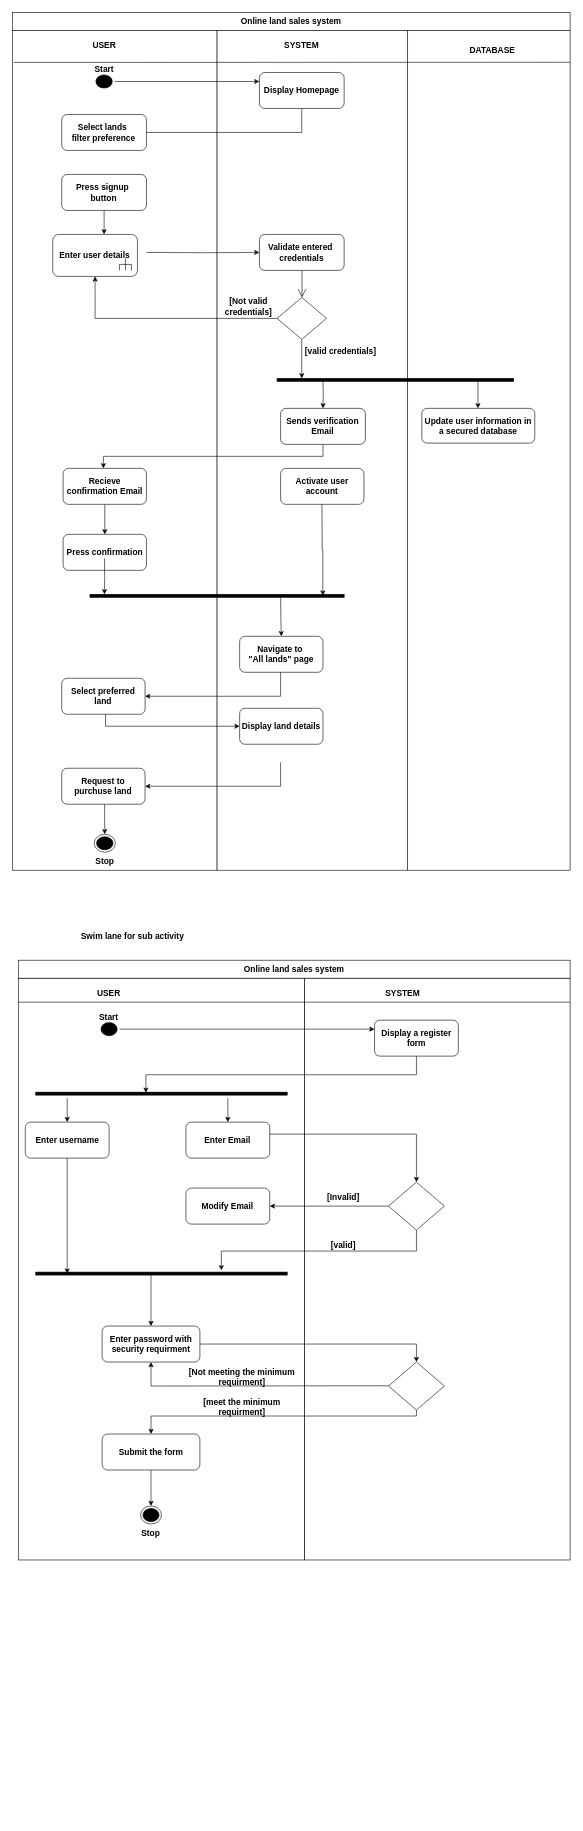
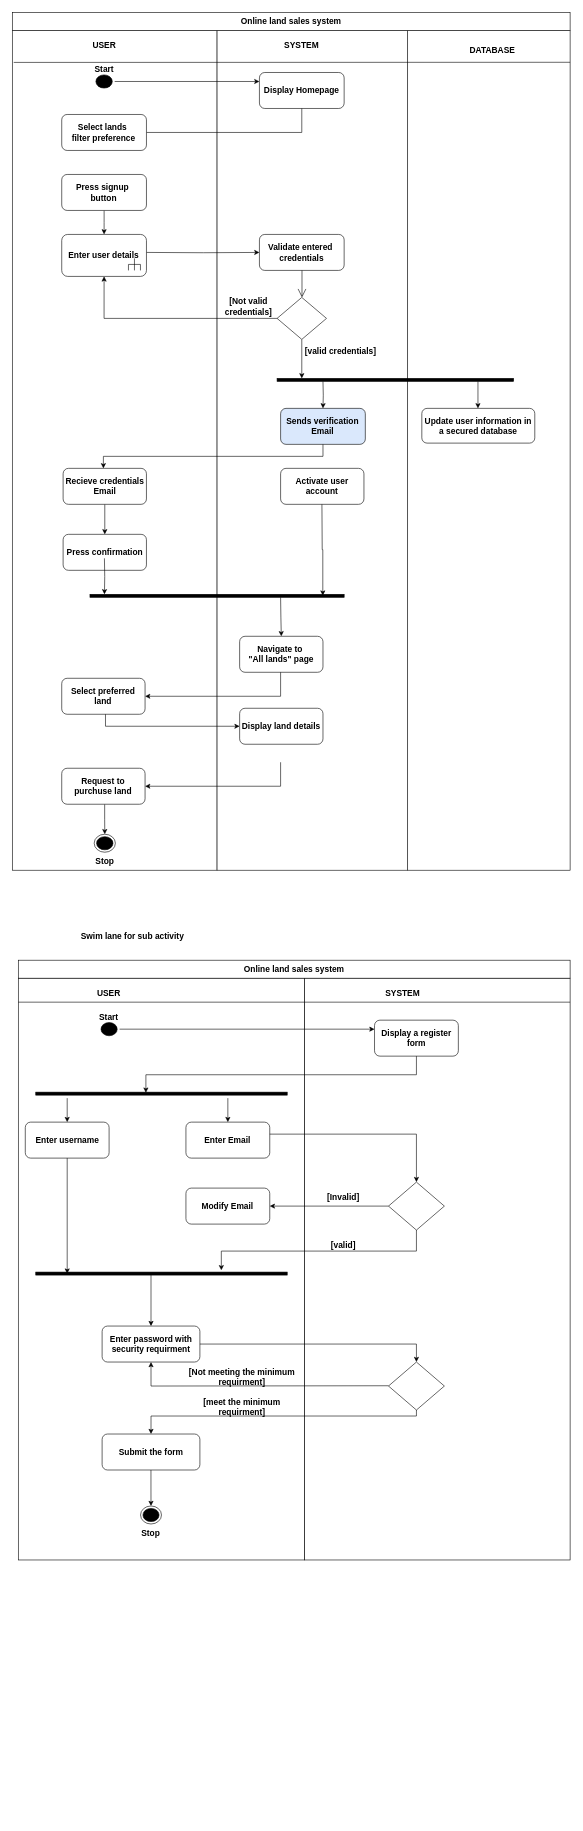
(95, 255) -> (104, 255)
(323, 426) -> (323, 426)
(105, 486) -> (105, 486)
